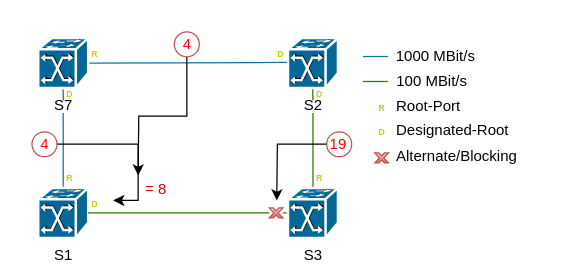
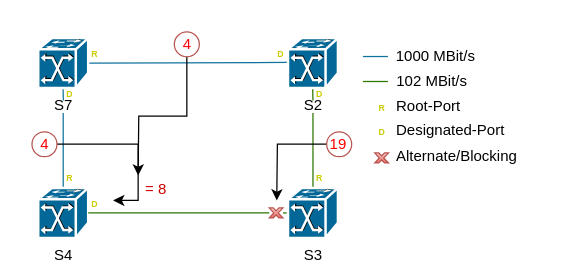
(433, 82) -> (433, 82)
(458, 131) -> (458, 131)
(64, 256) -> (64, 256)
